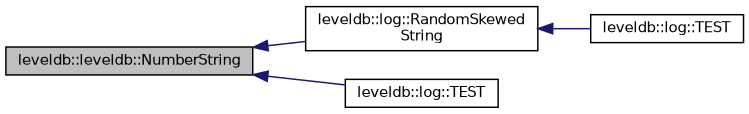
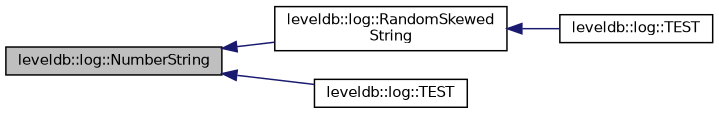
(129, 61) -> (114, 61)
